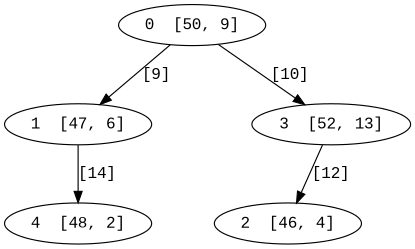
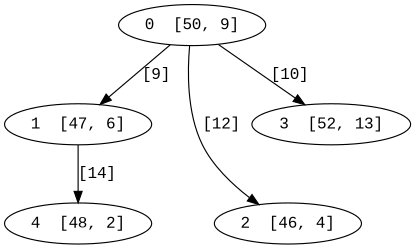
(312, 169) -> (197, 131)
